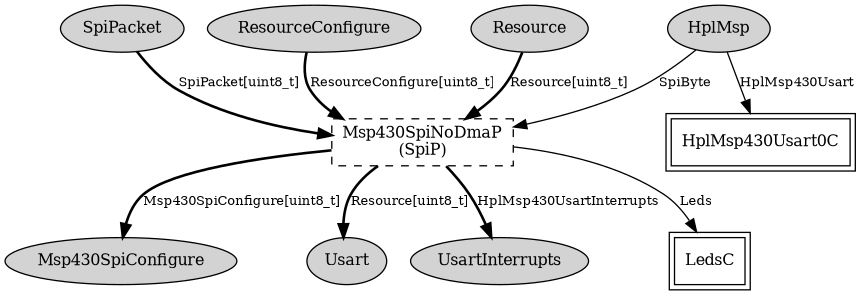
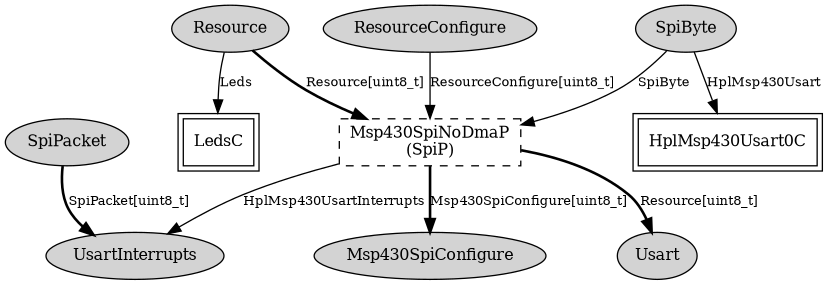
(719, 29) -> (686, 29)
(308, 86) -> (430, 79)
(219, 109) -> (65, 199)
(609, 168) -> (220, 76)
(469, 194) -> (257, 189)
